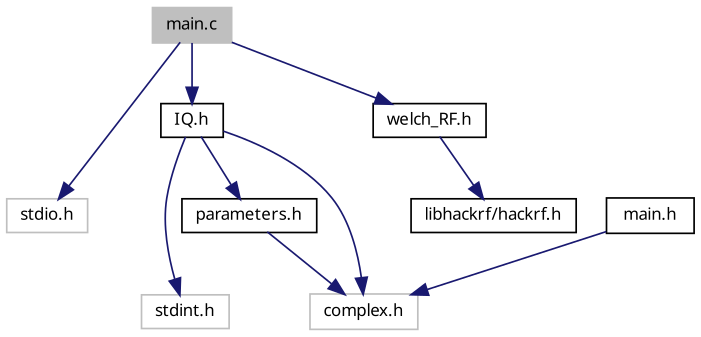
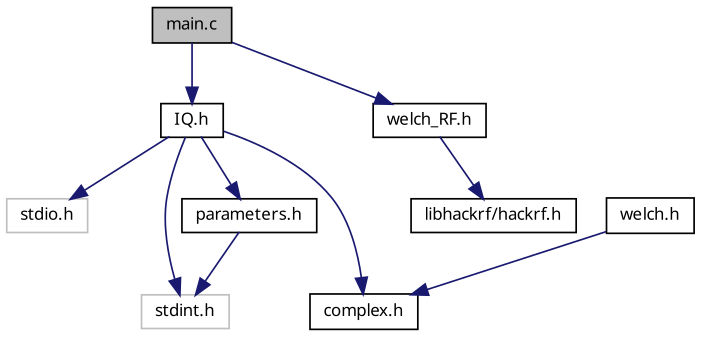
(192, 25) -> (192, 25)
(125, 114) -> (127, 163)
(650, 216) -> (650, 216)
(299, 258) -> (222, 256)
(364, 312) -> (364, 312)
